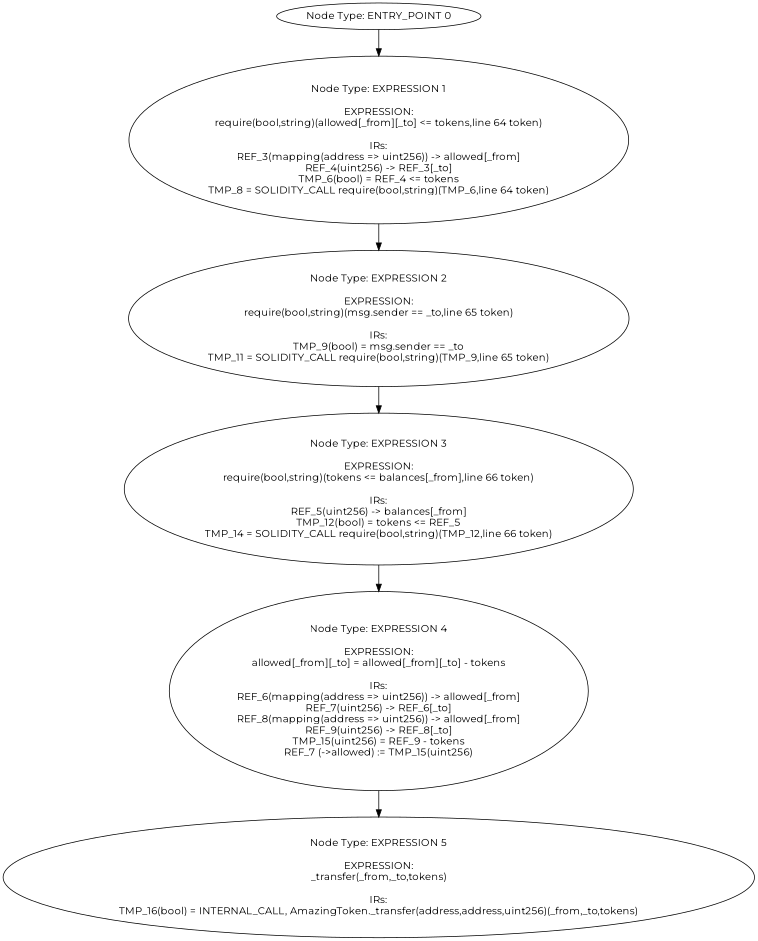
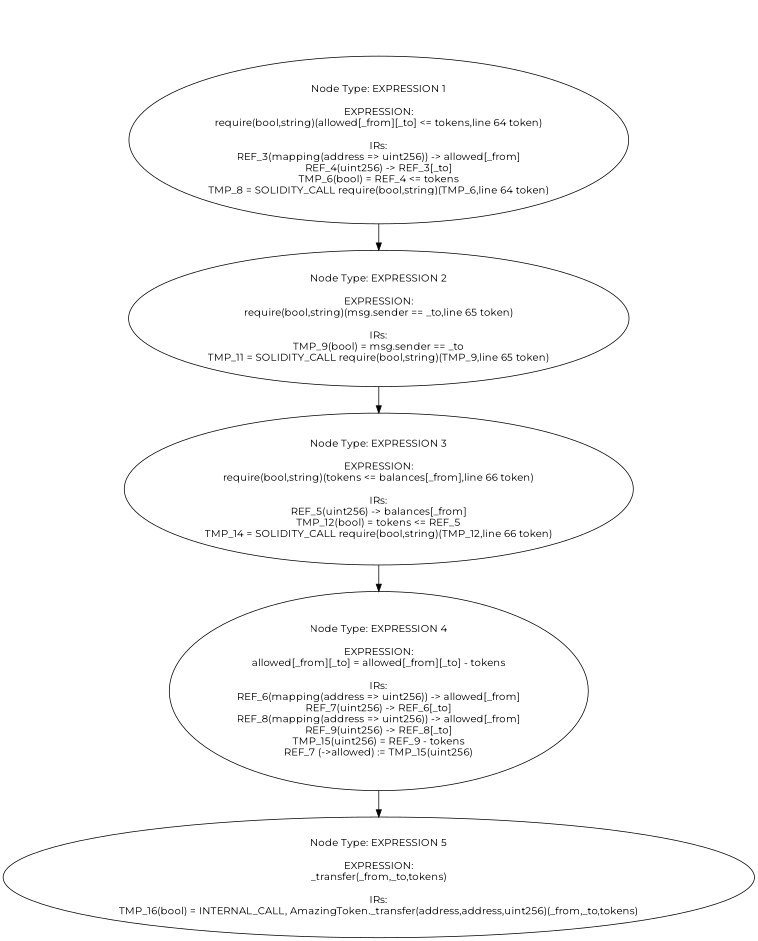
(379, 16) -> none
